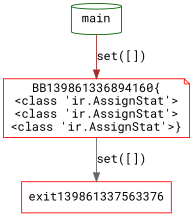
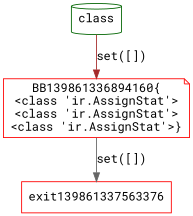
(96, 19) -> (96, 19)
